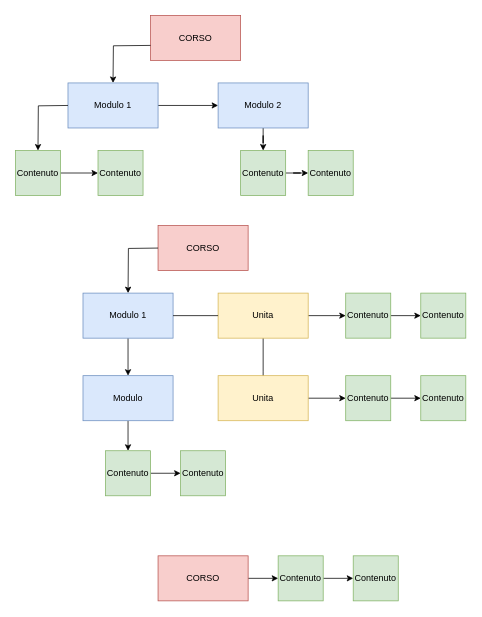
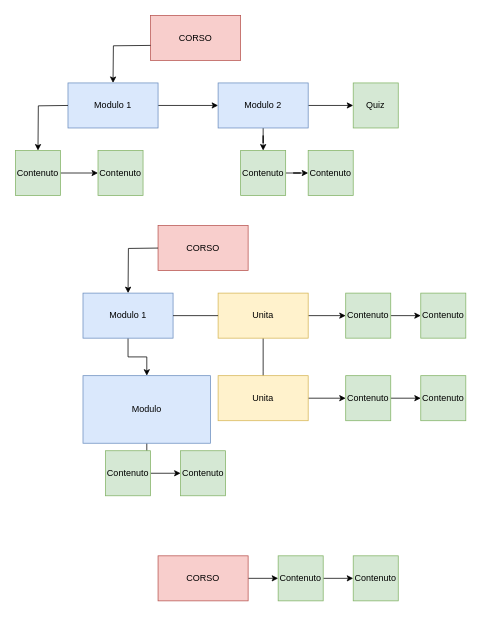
none -> (328, 105)
none -> (375, 105)
(128, 398) -> (147, 409)
